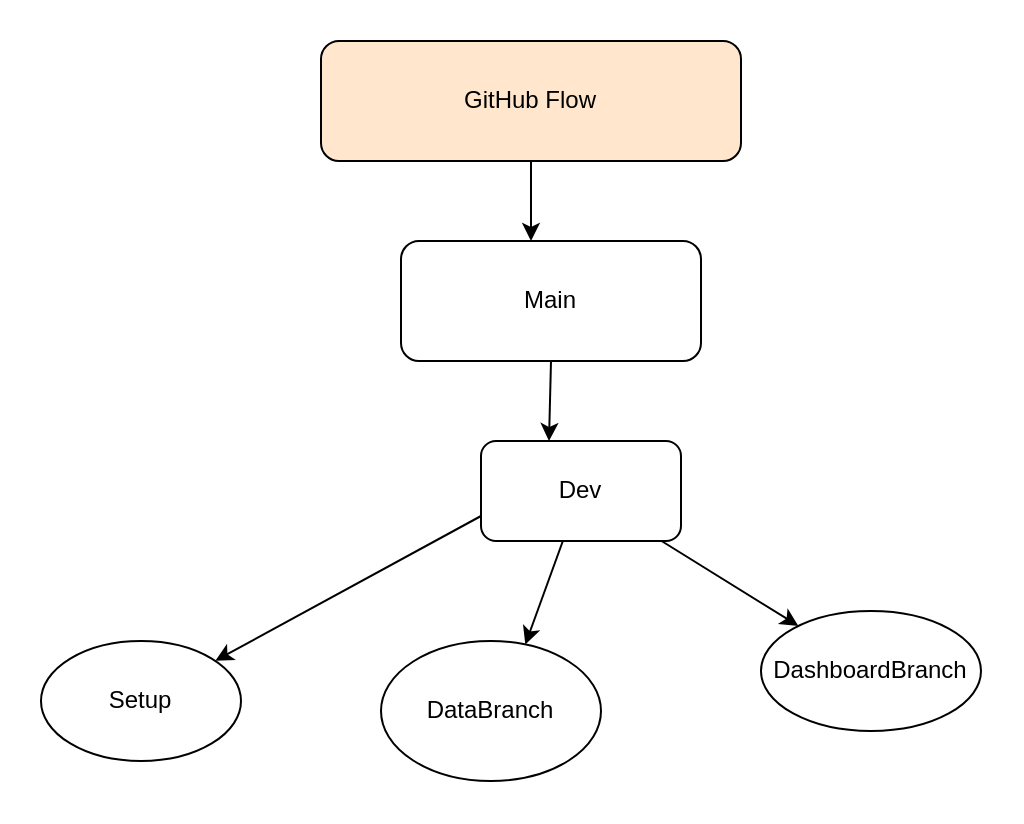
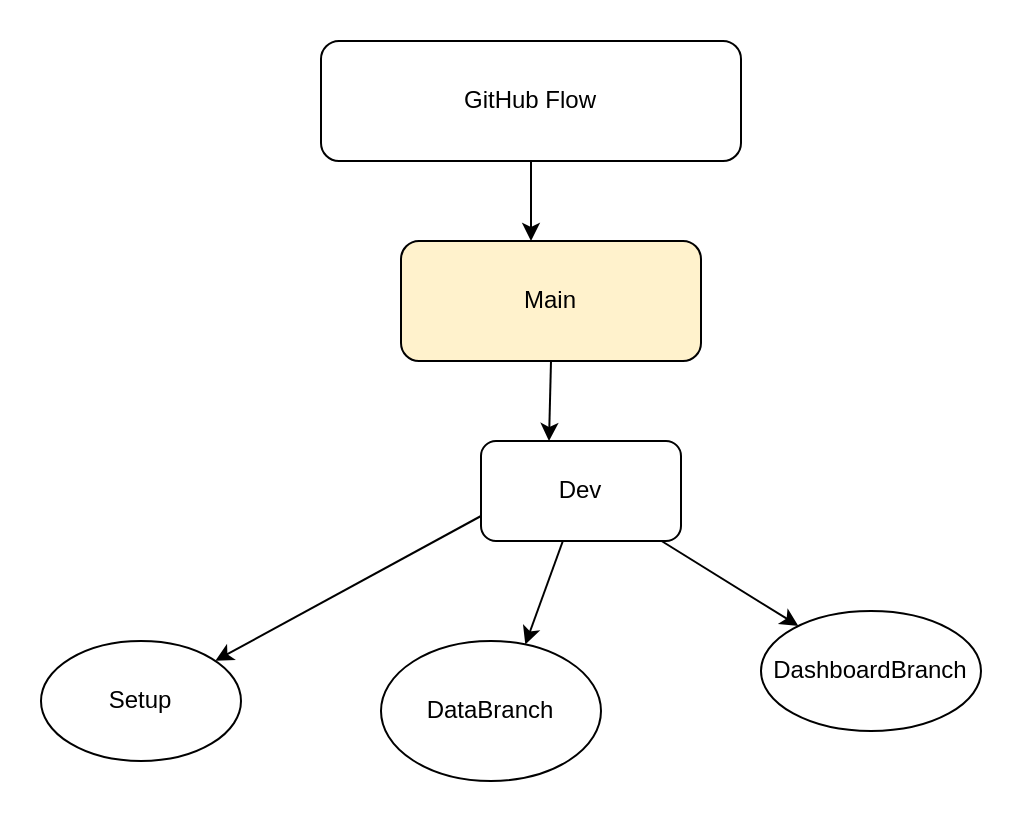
(531, 101) -> (531, 101)
(551, 301) -> (551, 301)
